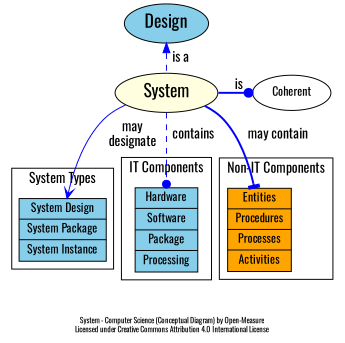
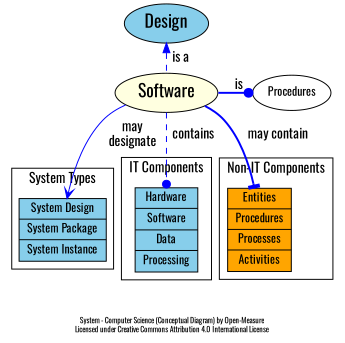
(166, 93) -> (166, 93)
(292, 93) -> (292, 93)
(166, 240) -> (166, 240)
